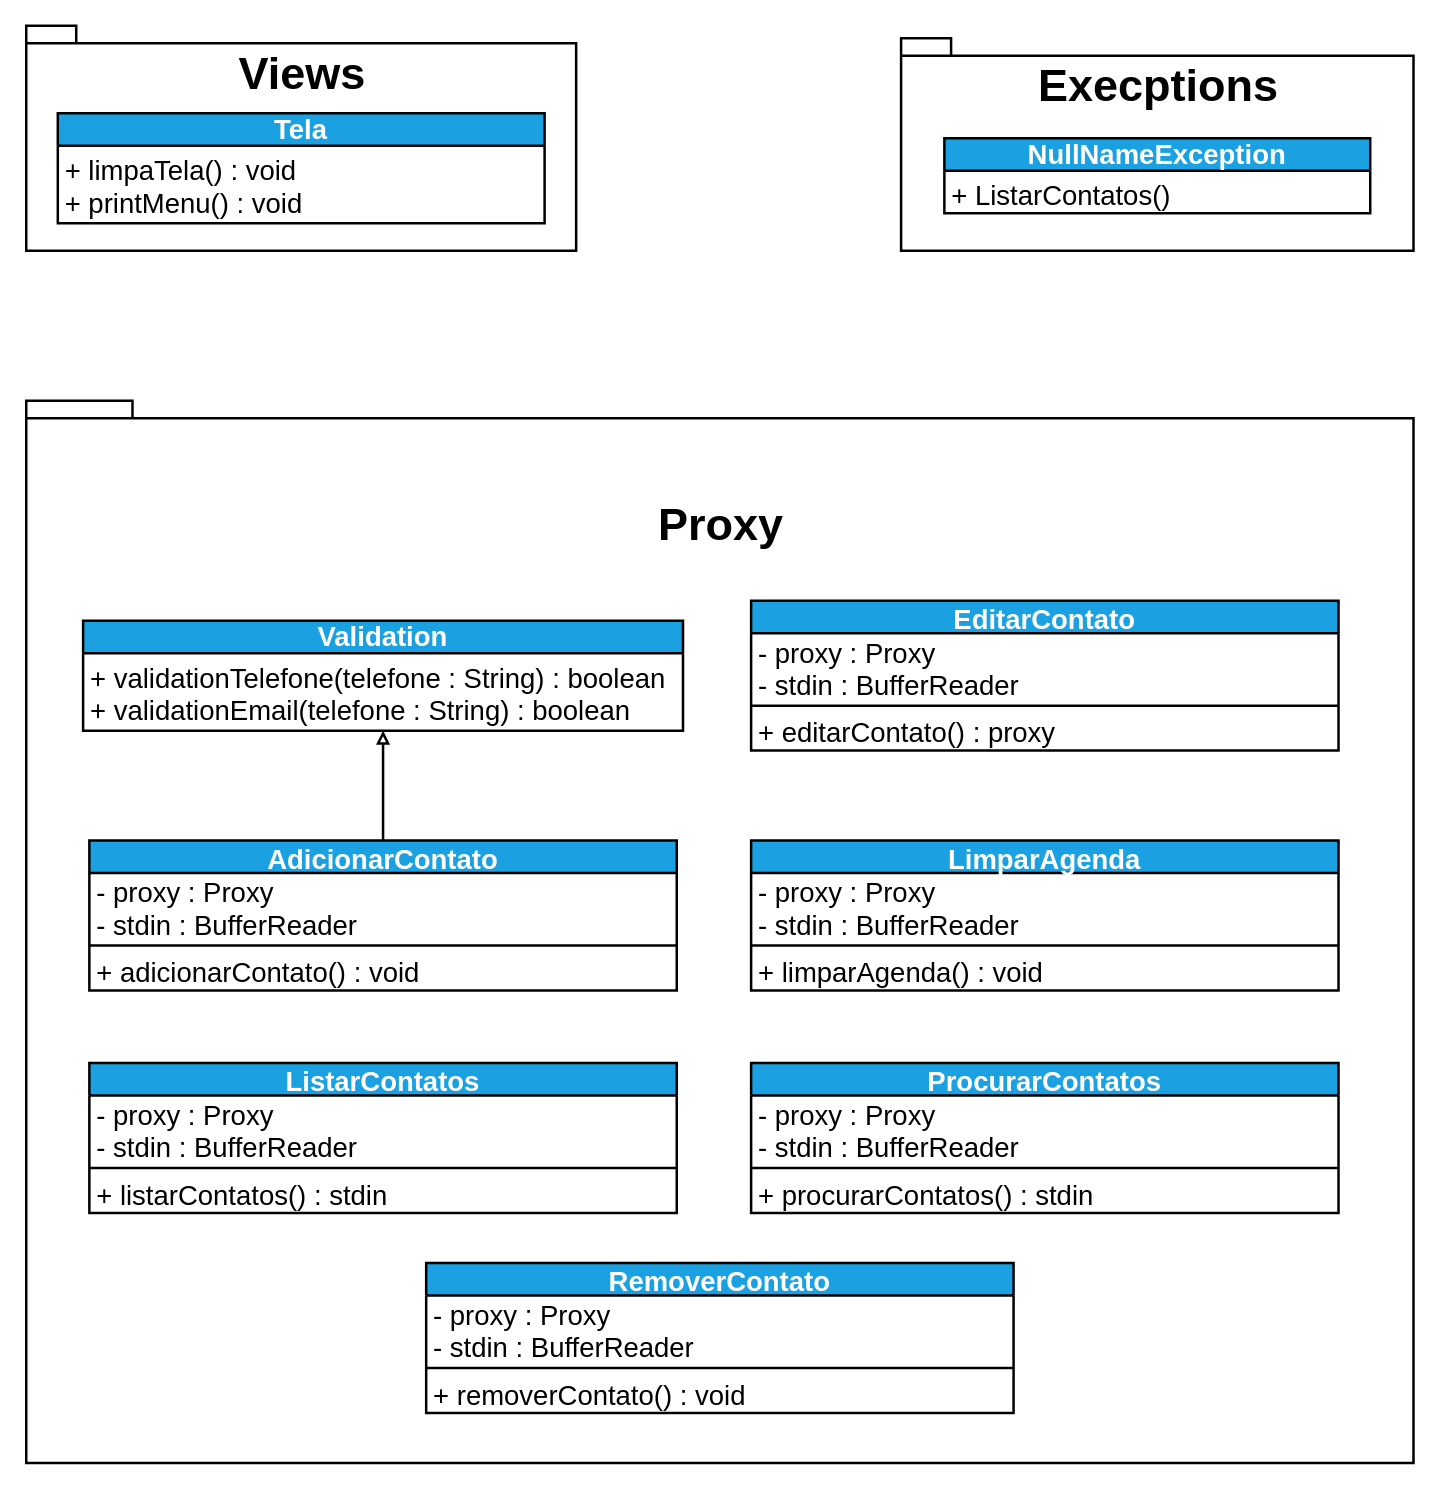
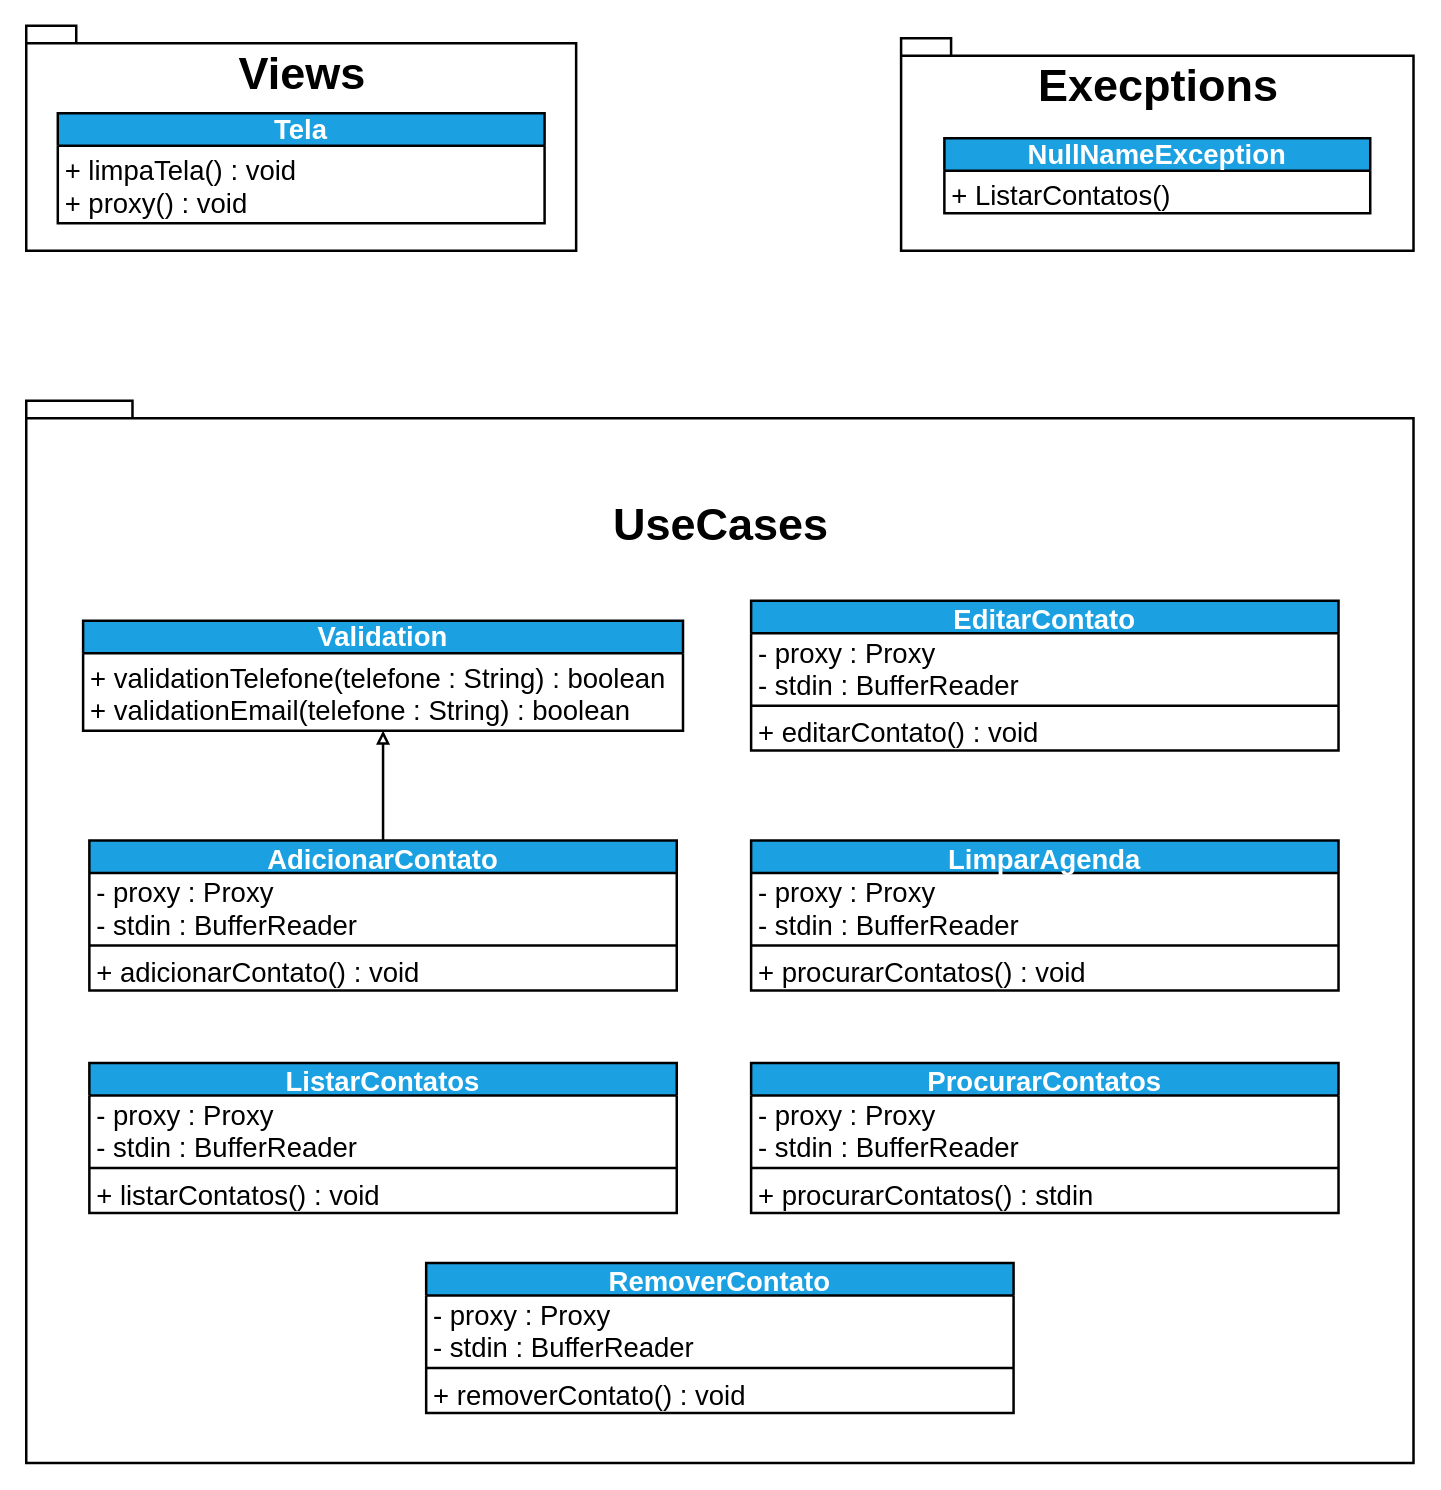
(190, 171) -> (190, 171)
(721, 438) -> (721, 438)
(933, 733) -> (921, 733)
(910, 973) -> (948, 973)
(271, 1196) -> (264, 1196)
